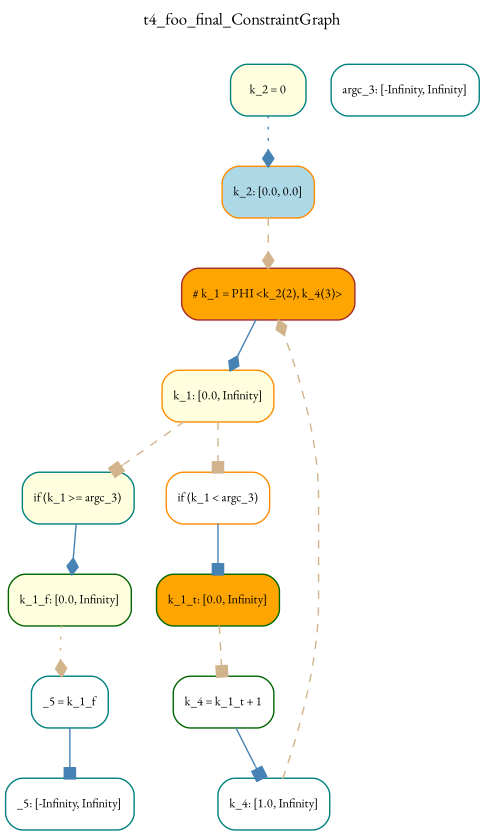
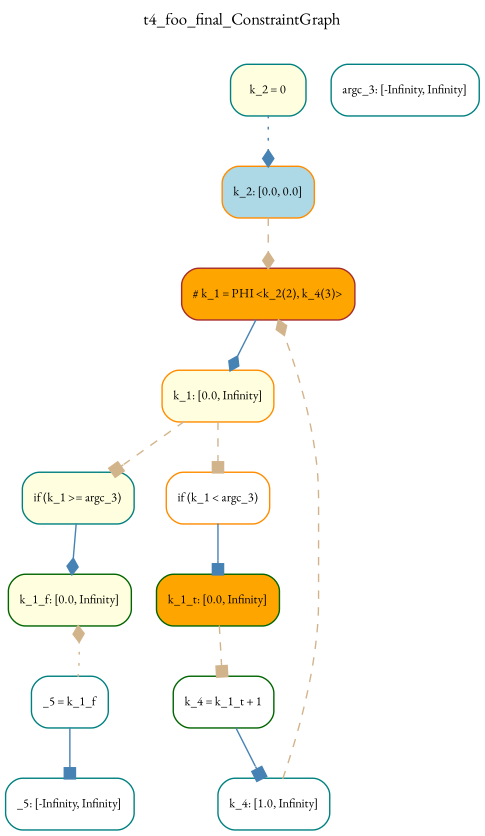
(61, 643) -> (79, 660)
